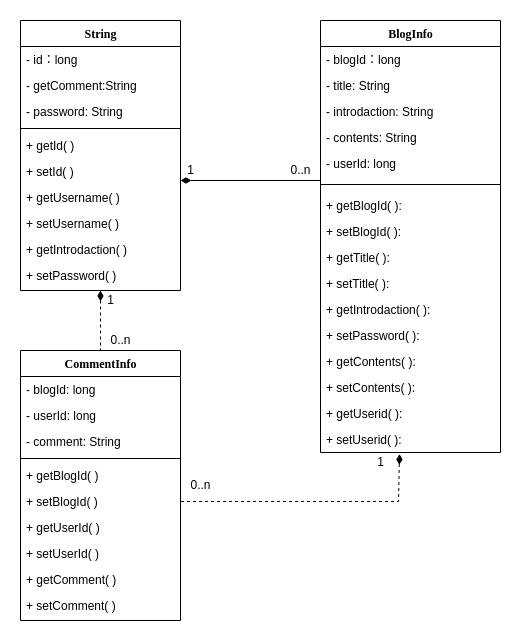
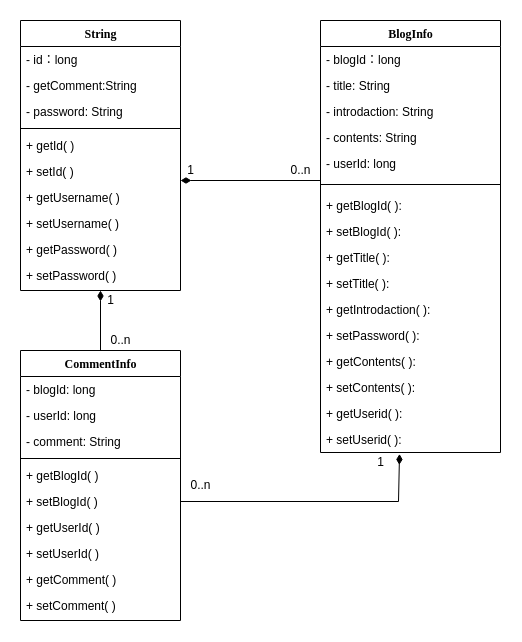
(89, 251) -> (77, 251)
(101, 324) -> (101, 324)
(309, 502) -> (309, 502)
